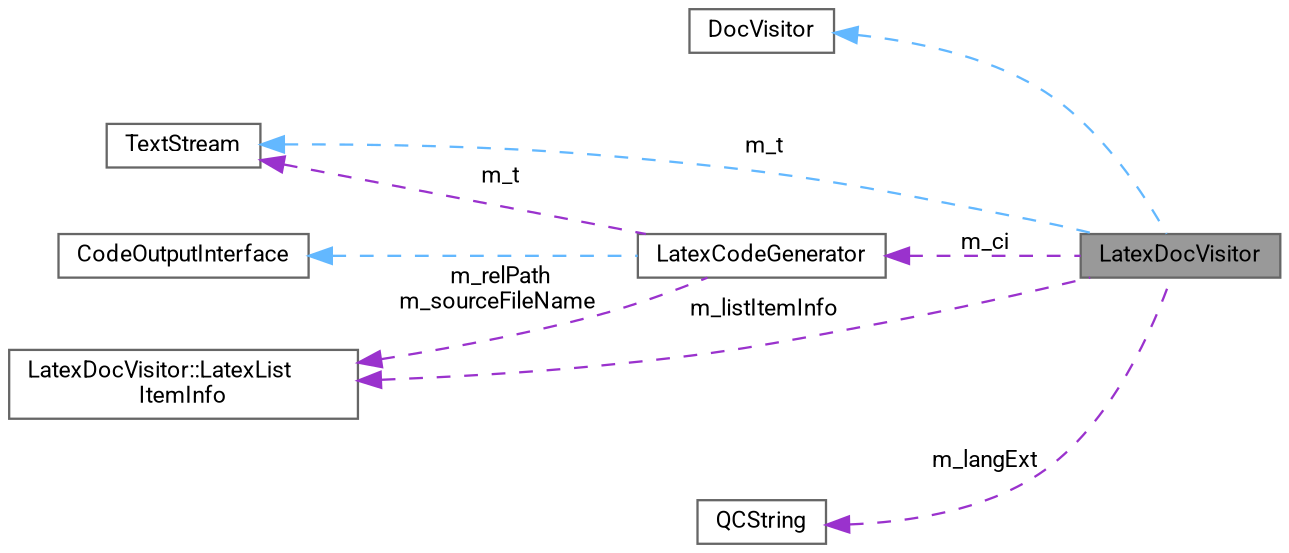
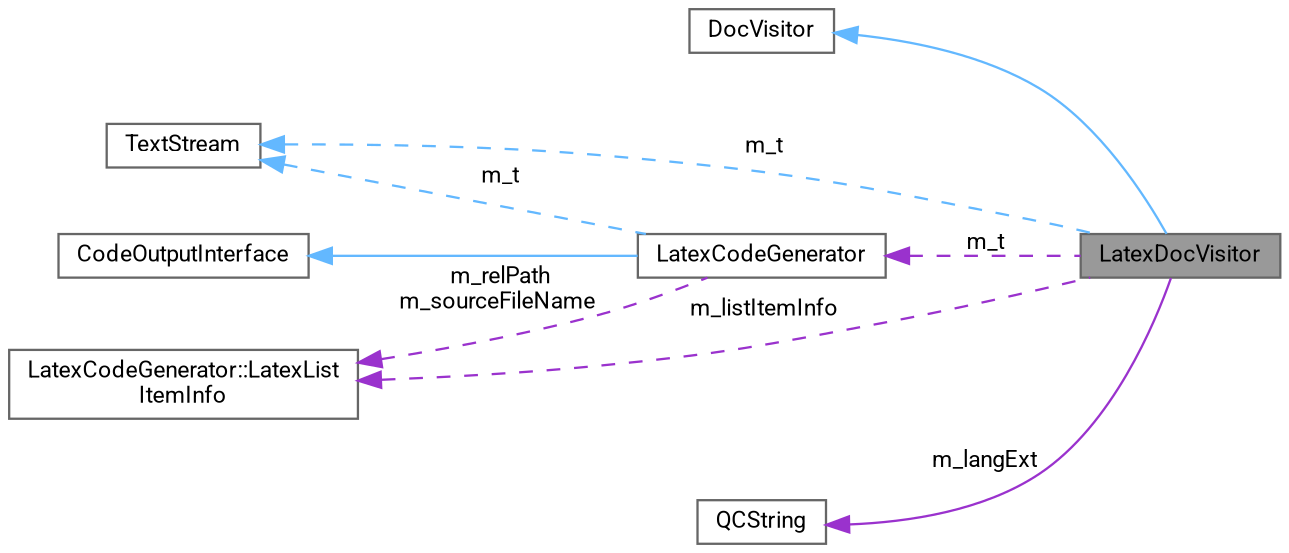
(1041, 90) -> (1041, 90)
(465, 199) -> (465, 199)
(983, 243) -> (983, 243)
(485, 256) -> (485, 256)
(184, 384) -> (184, 384)
(1055, 461) -> (1055, 461)
